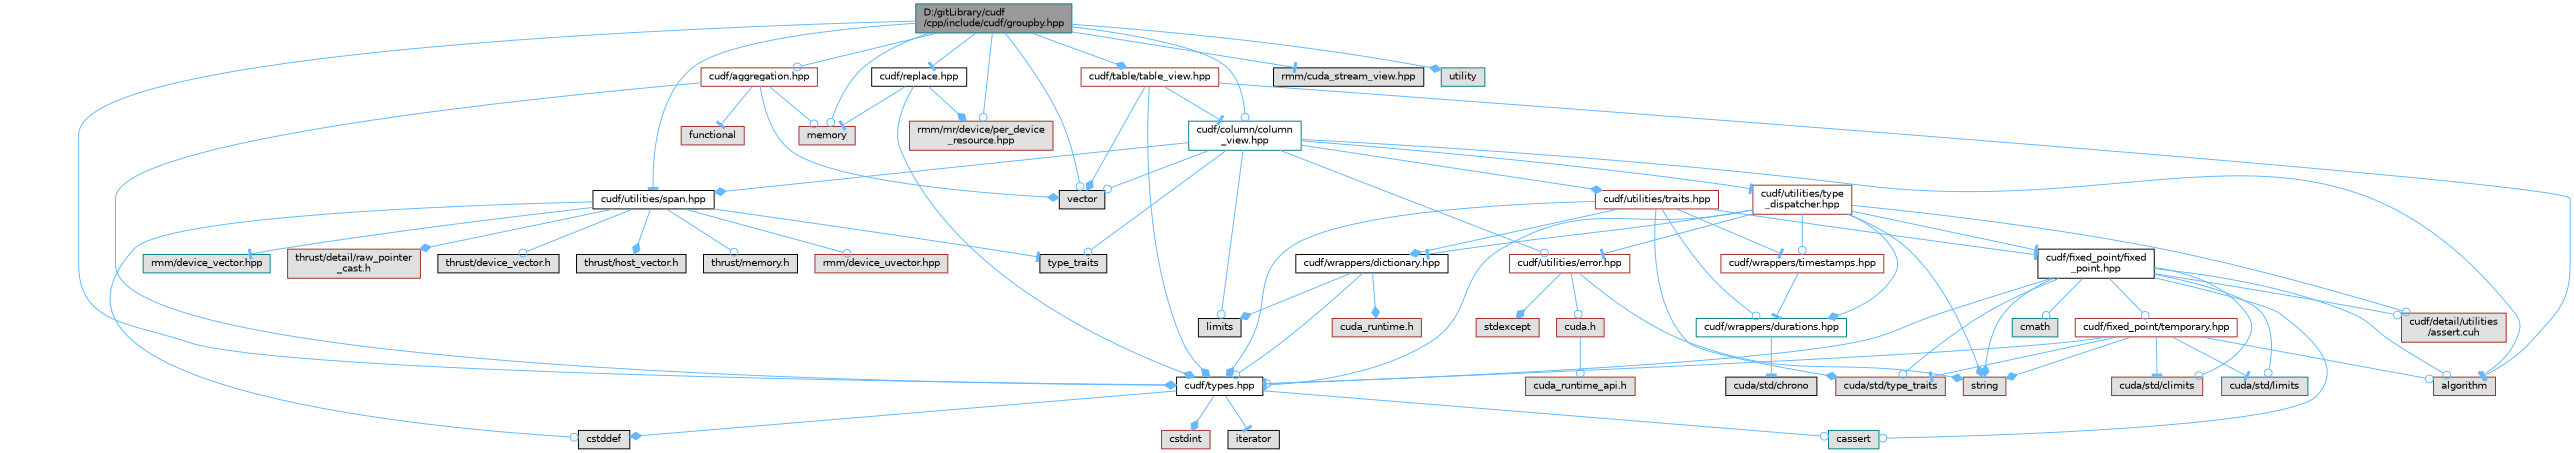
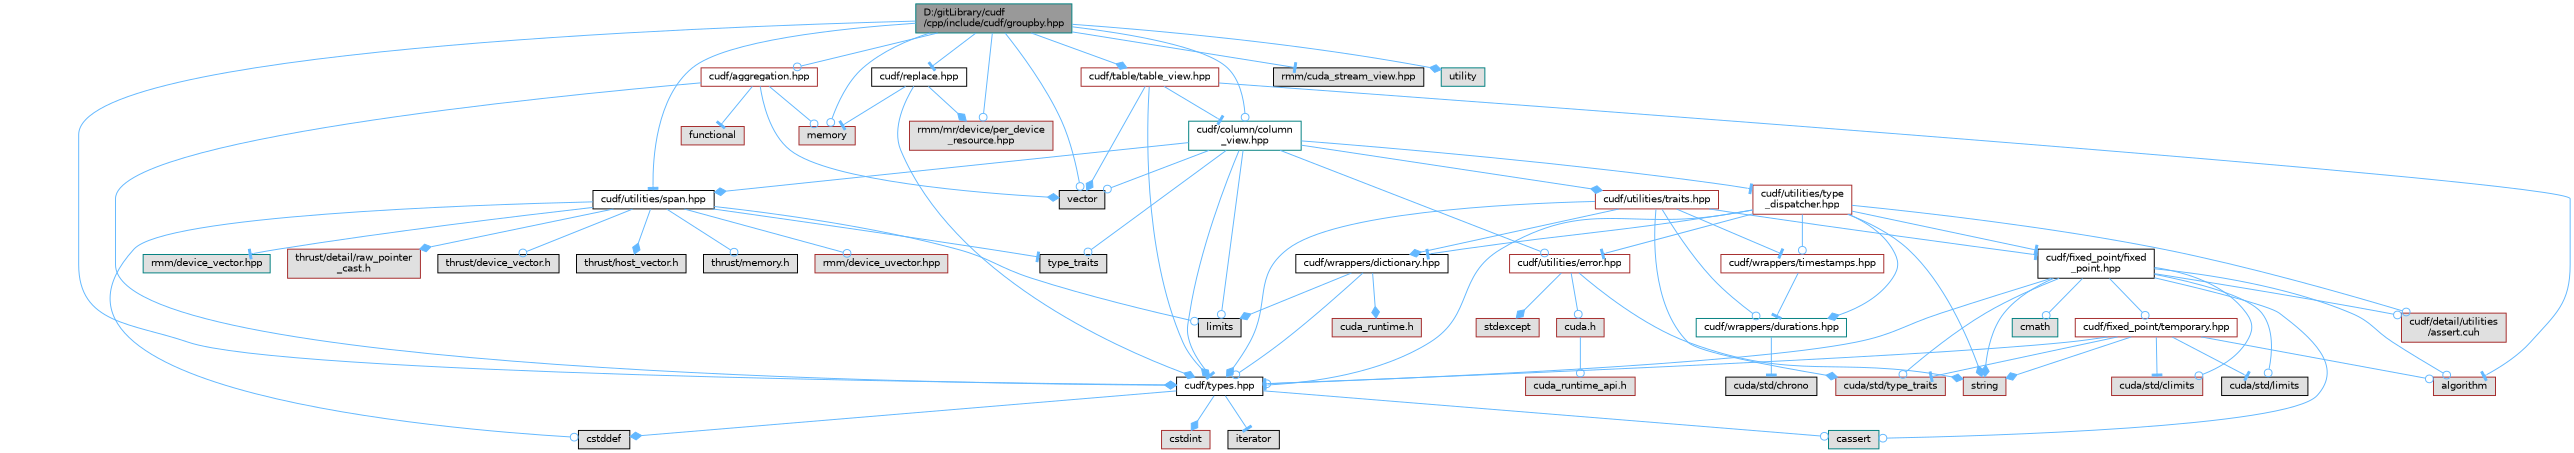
(1968, 192) -> (1201, 262)
none -> (968, 252)
(2265, 386) -> (2265, 386)
